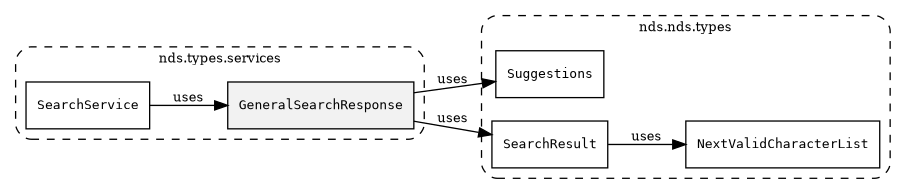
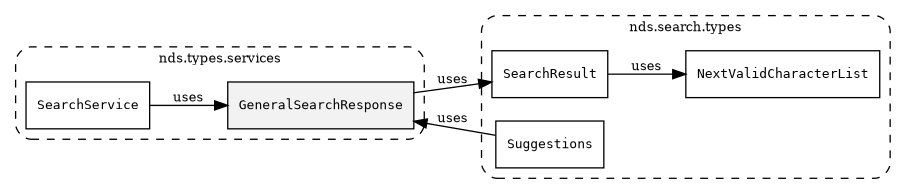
(686, 28) -> (686, 28)
(448, 88) -> (461, 129)
